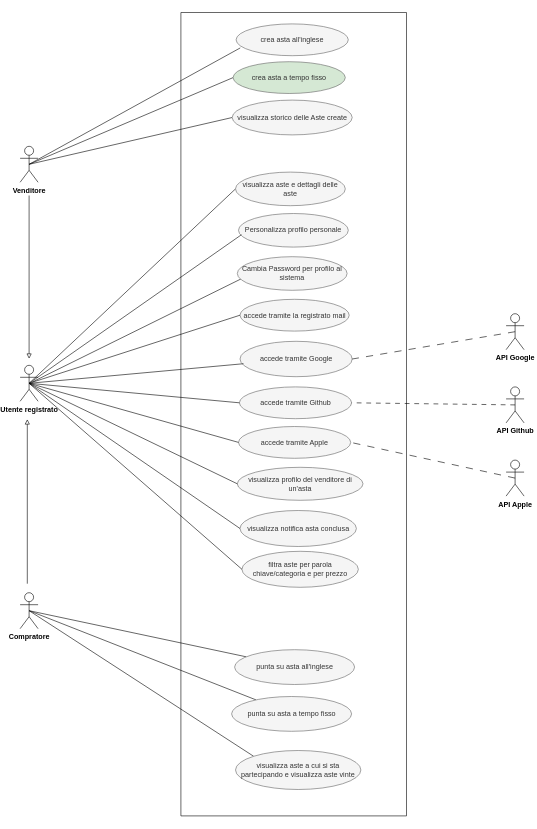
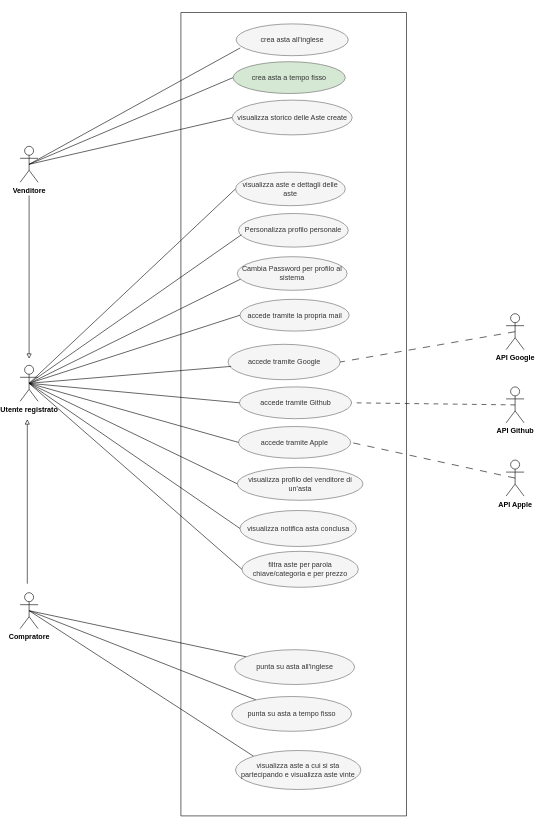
(295, 315) -> (295, 315)
(296, 359) -> (284, 362)
